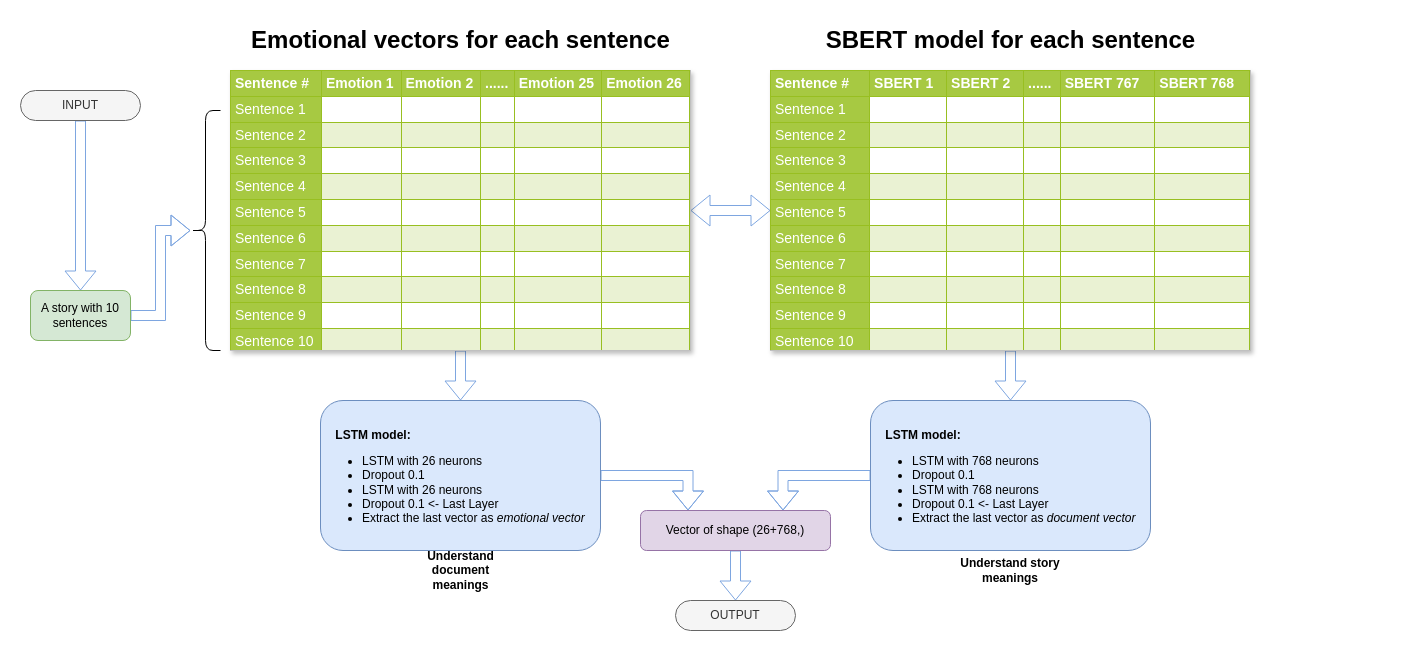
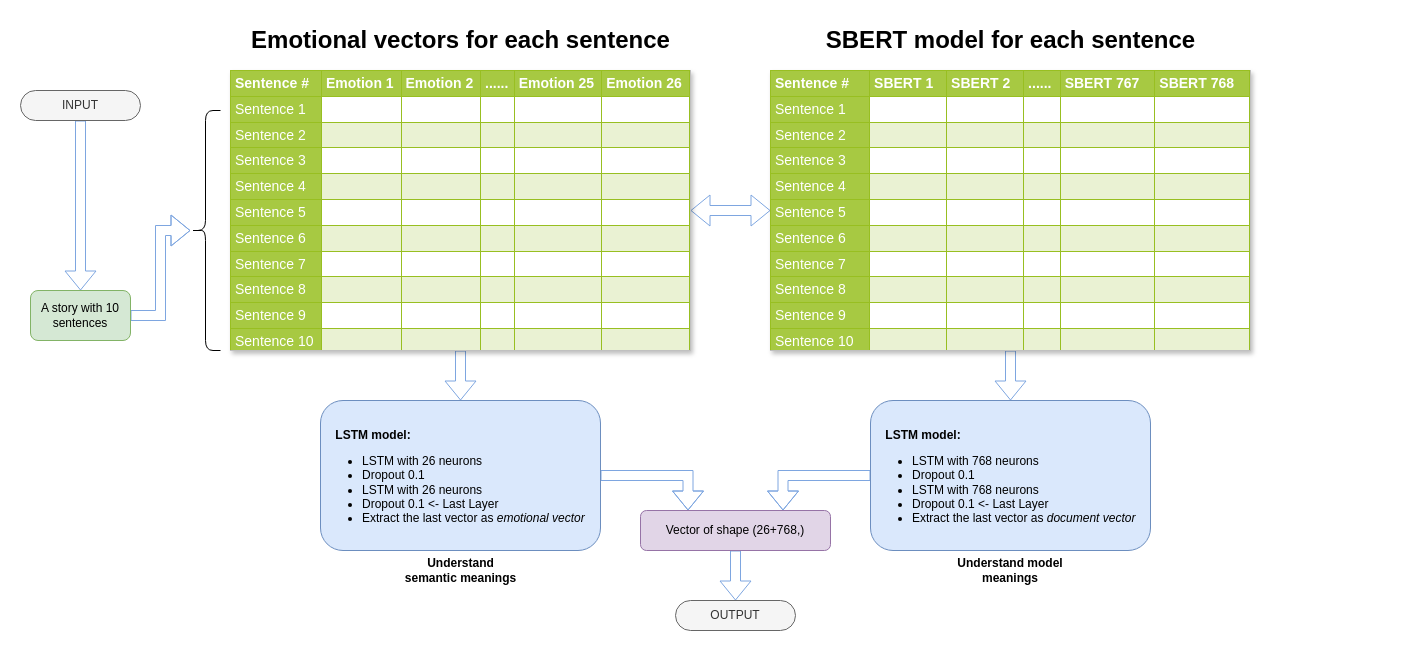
(461, 571) -> (461, 571)
(1011, 571) -> (1011, 571)
